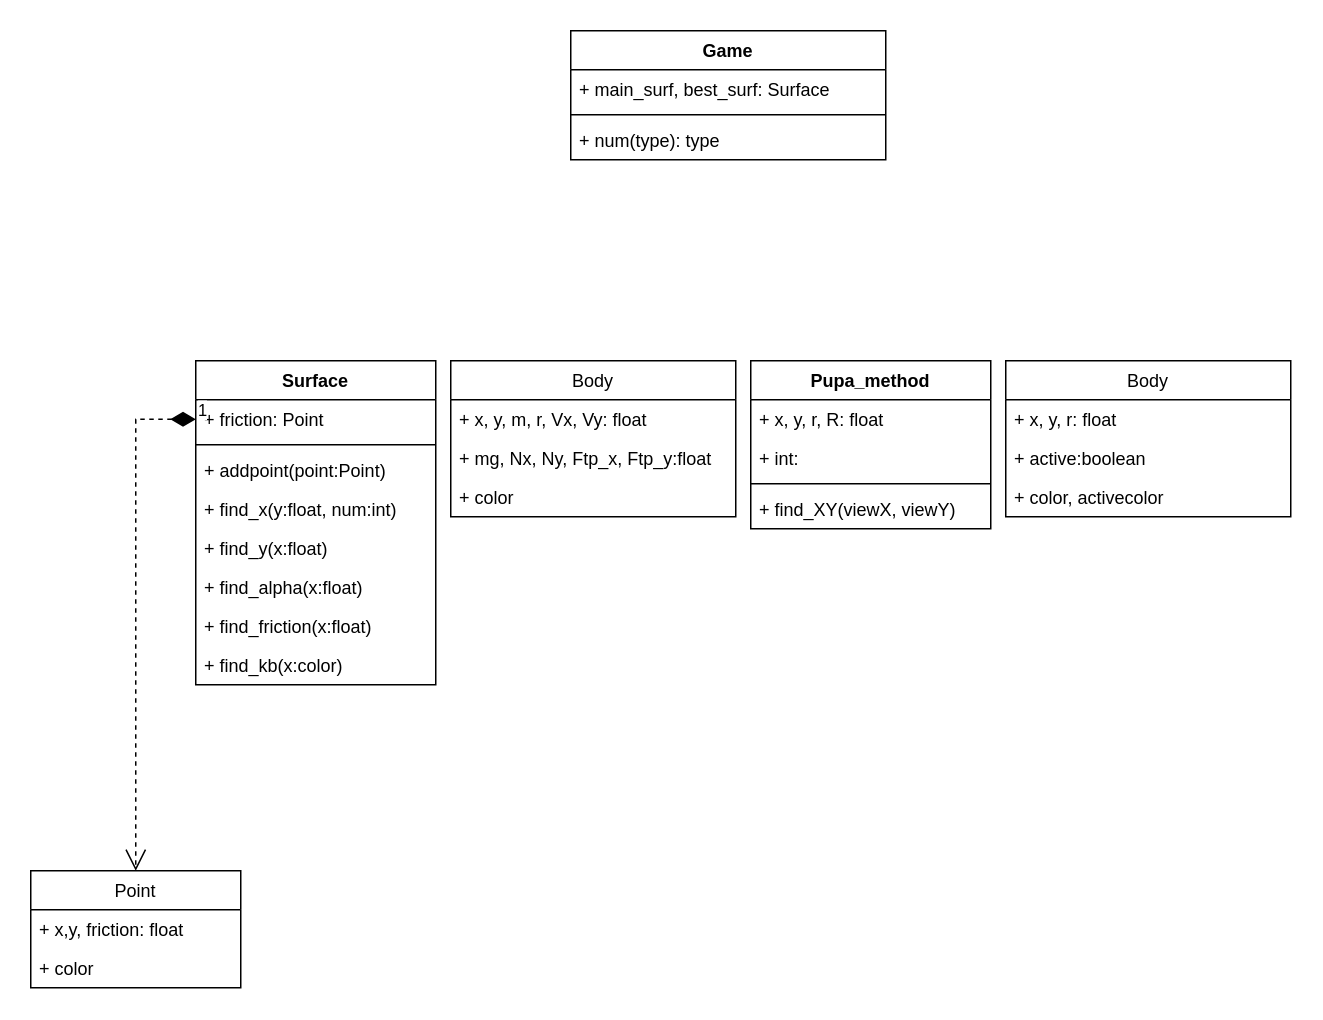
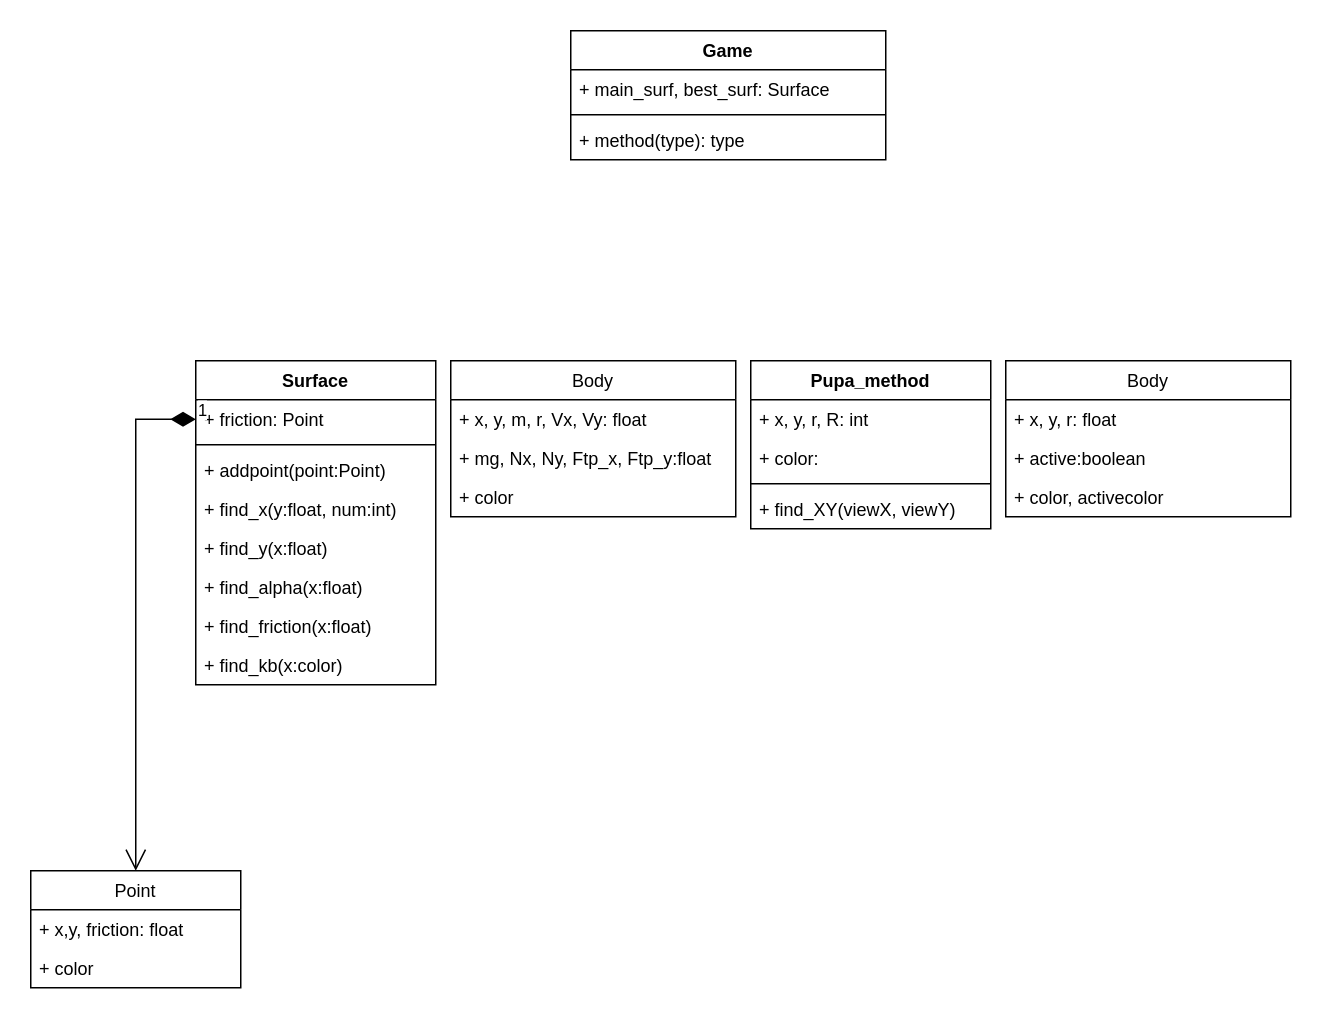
(658, 141) -> (673, 141)
(831, 420) -> (821, 420)
(782, 459) -> (792, 459)
(136, 627) -> (136, 627)
